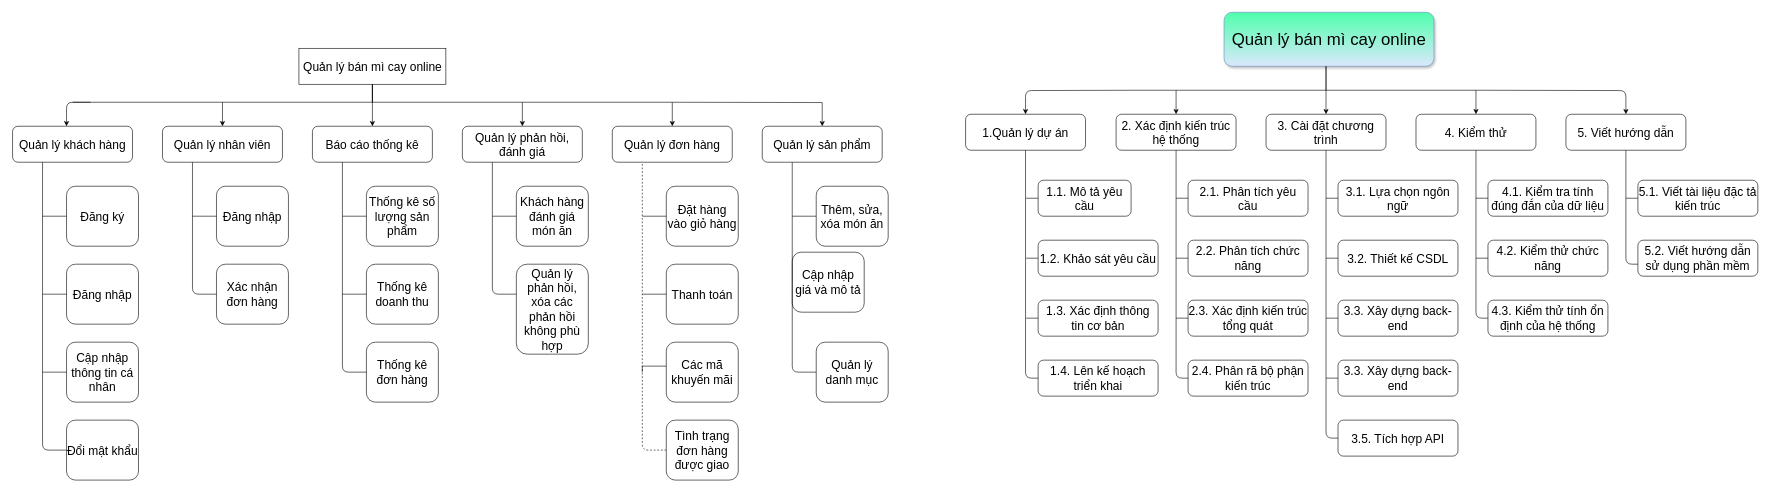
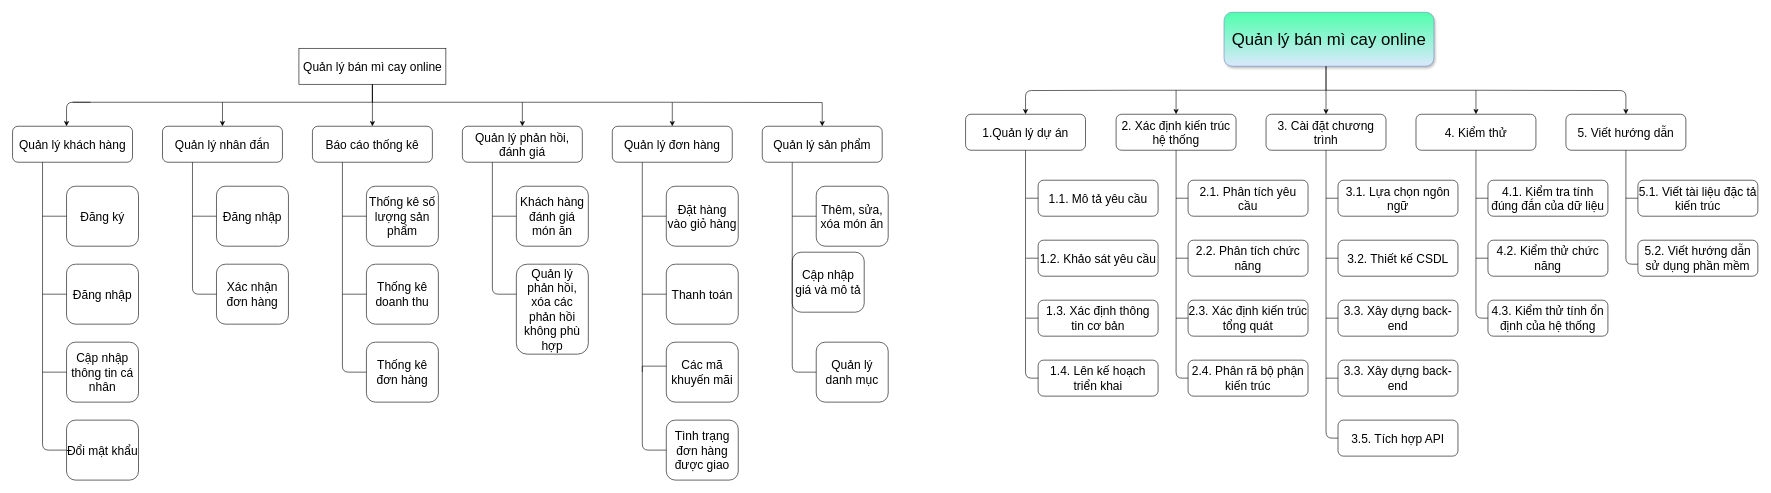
(222, 144) -> (222, 144)
(1085, 198) -> (1098, 198)
(642, 263) -> (642, 263)
